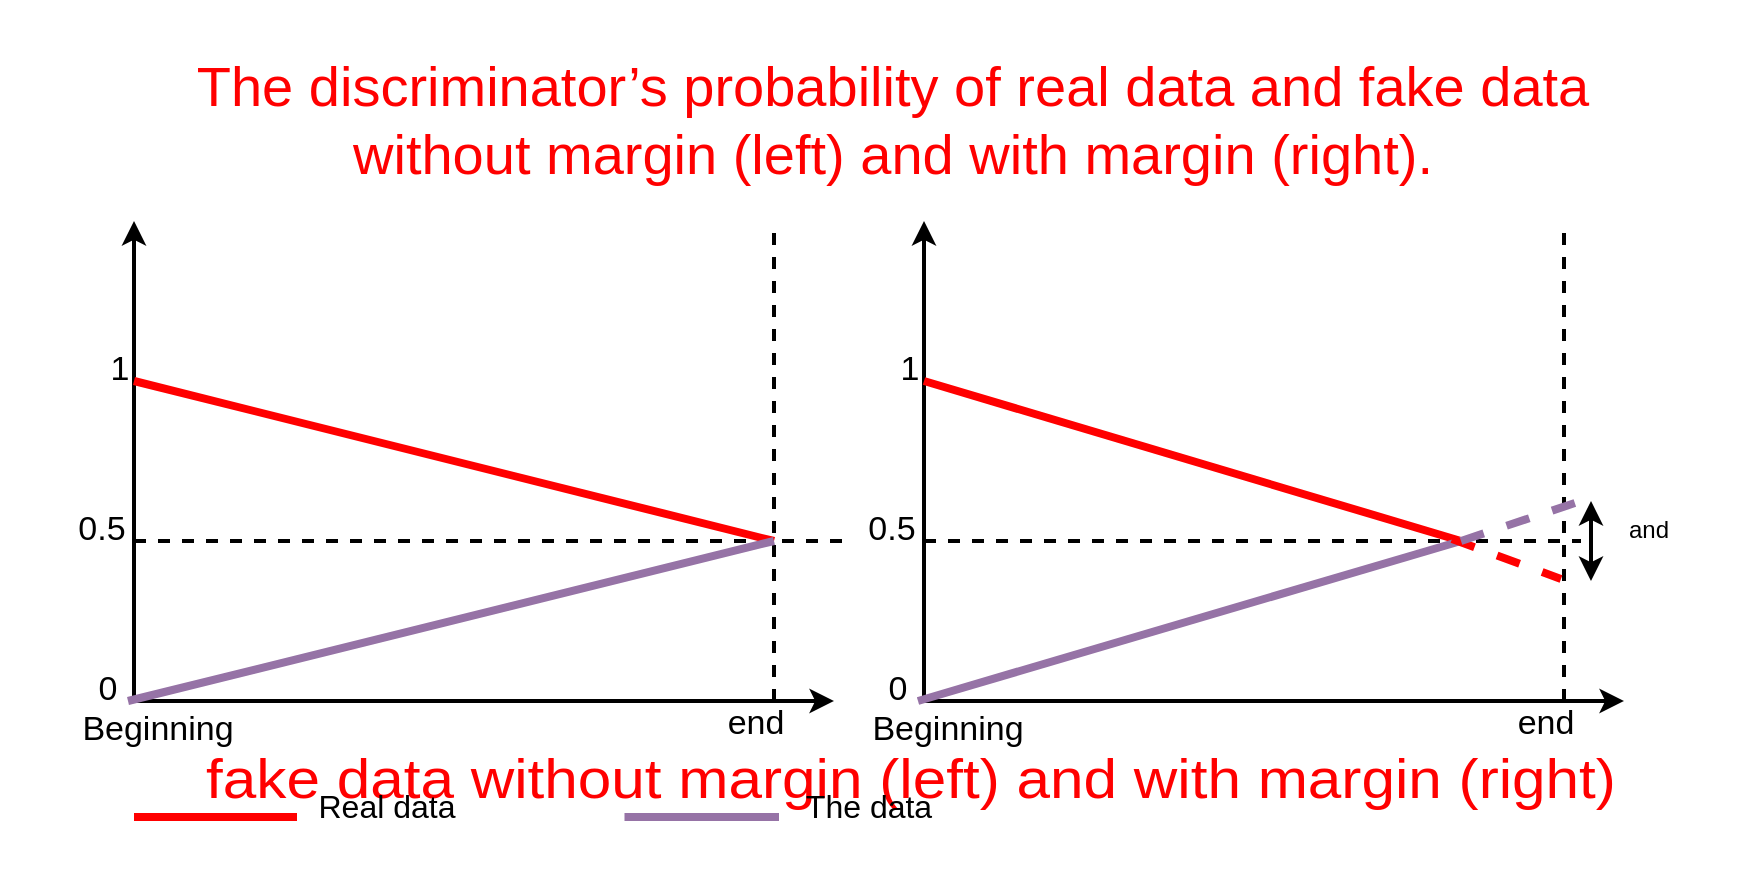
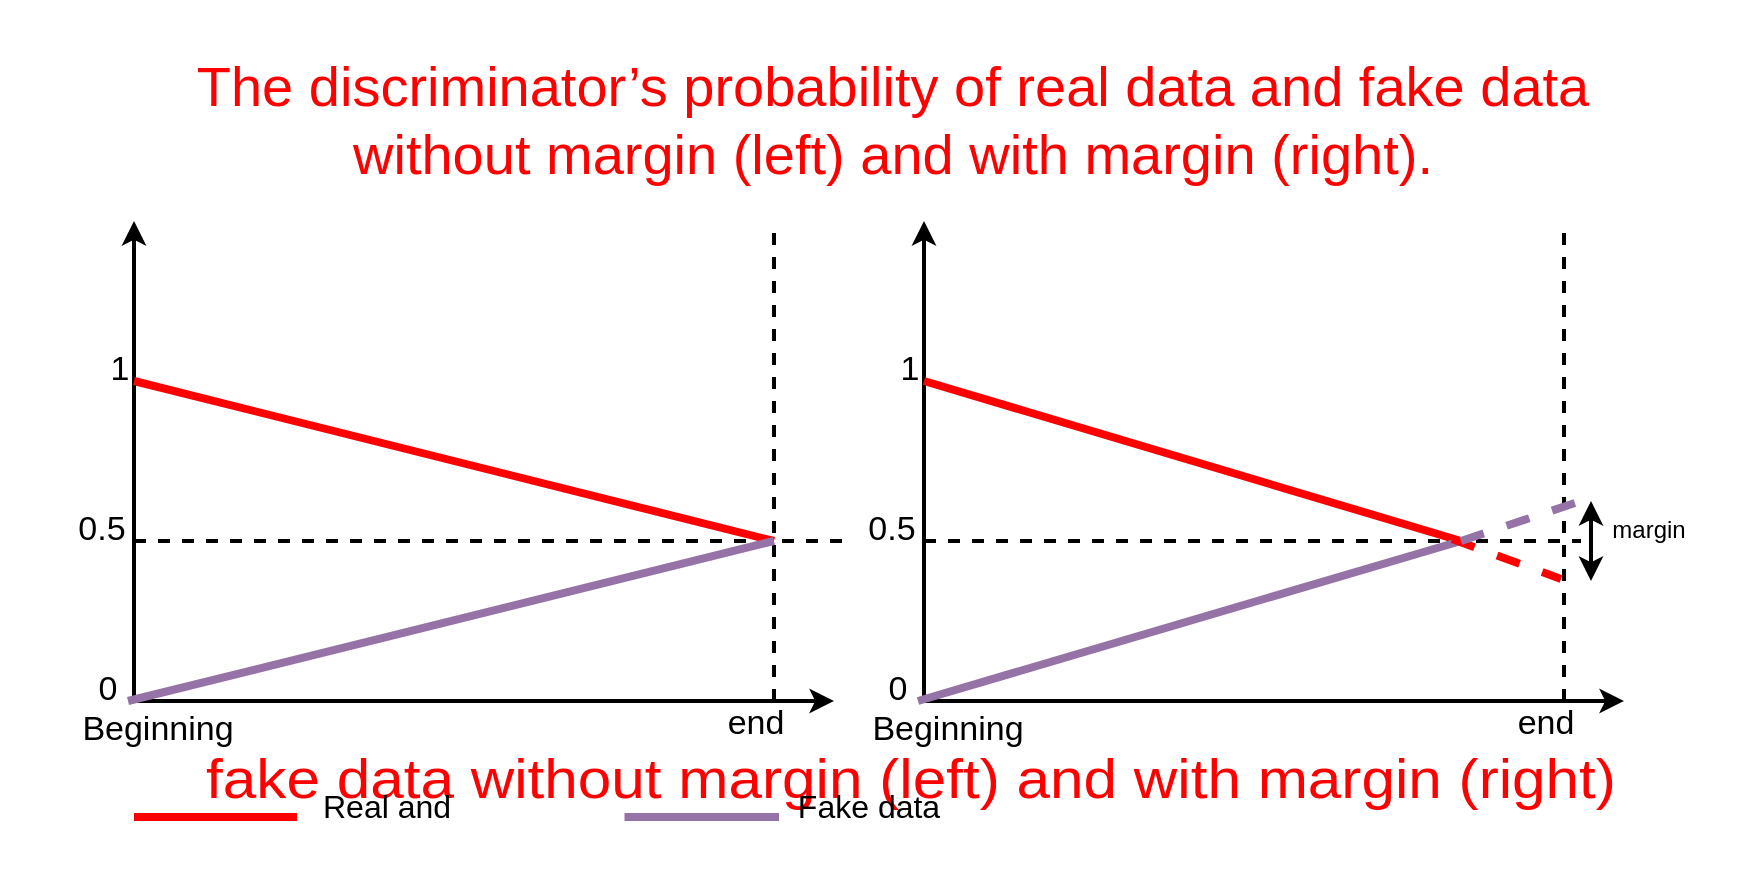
(1650, 531) -> (1650, 531)
(388, 807) -> (388, 807)
(870, 807) -> (870, 807)
